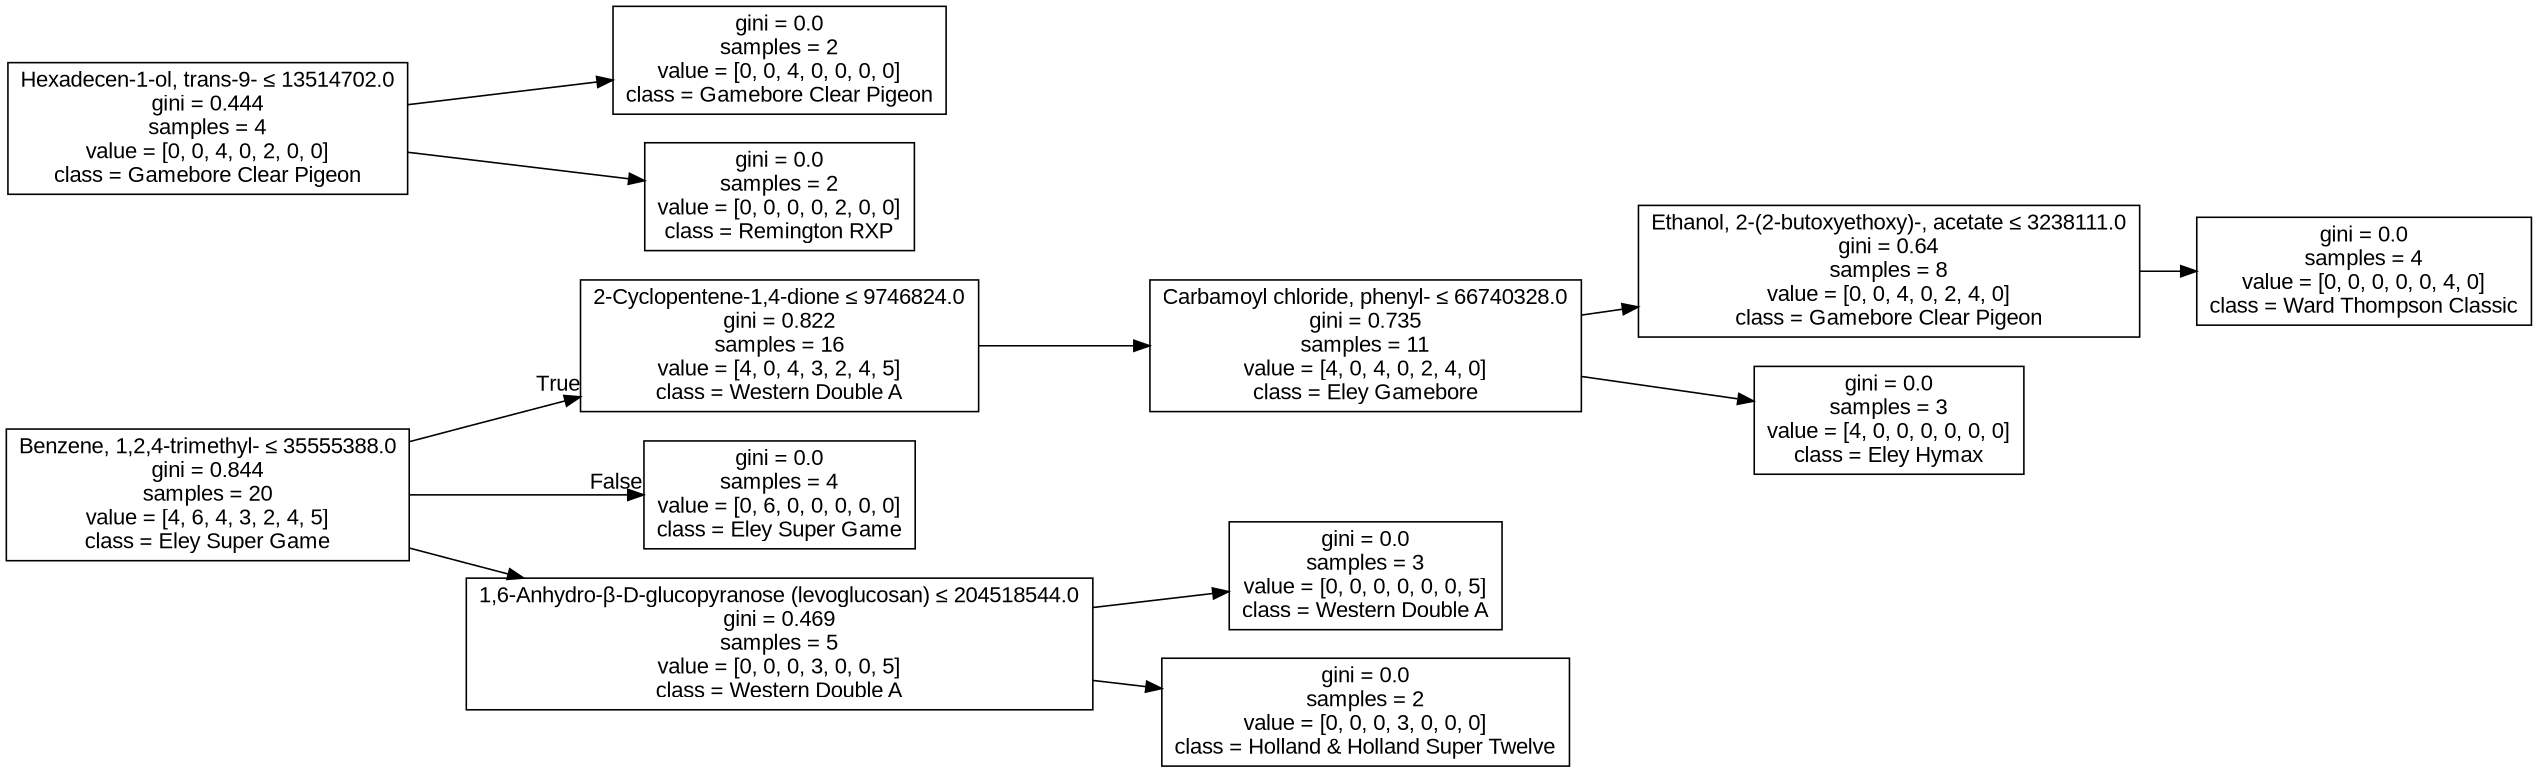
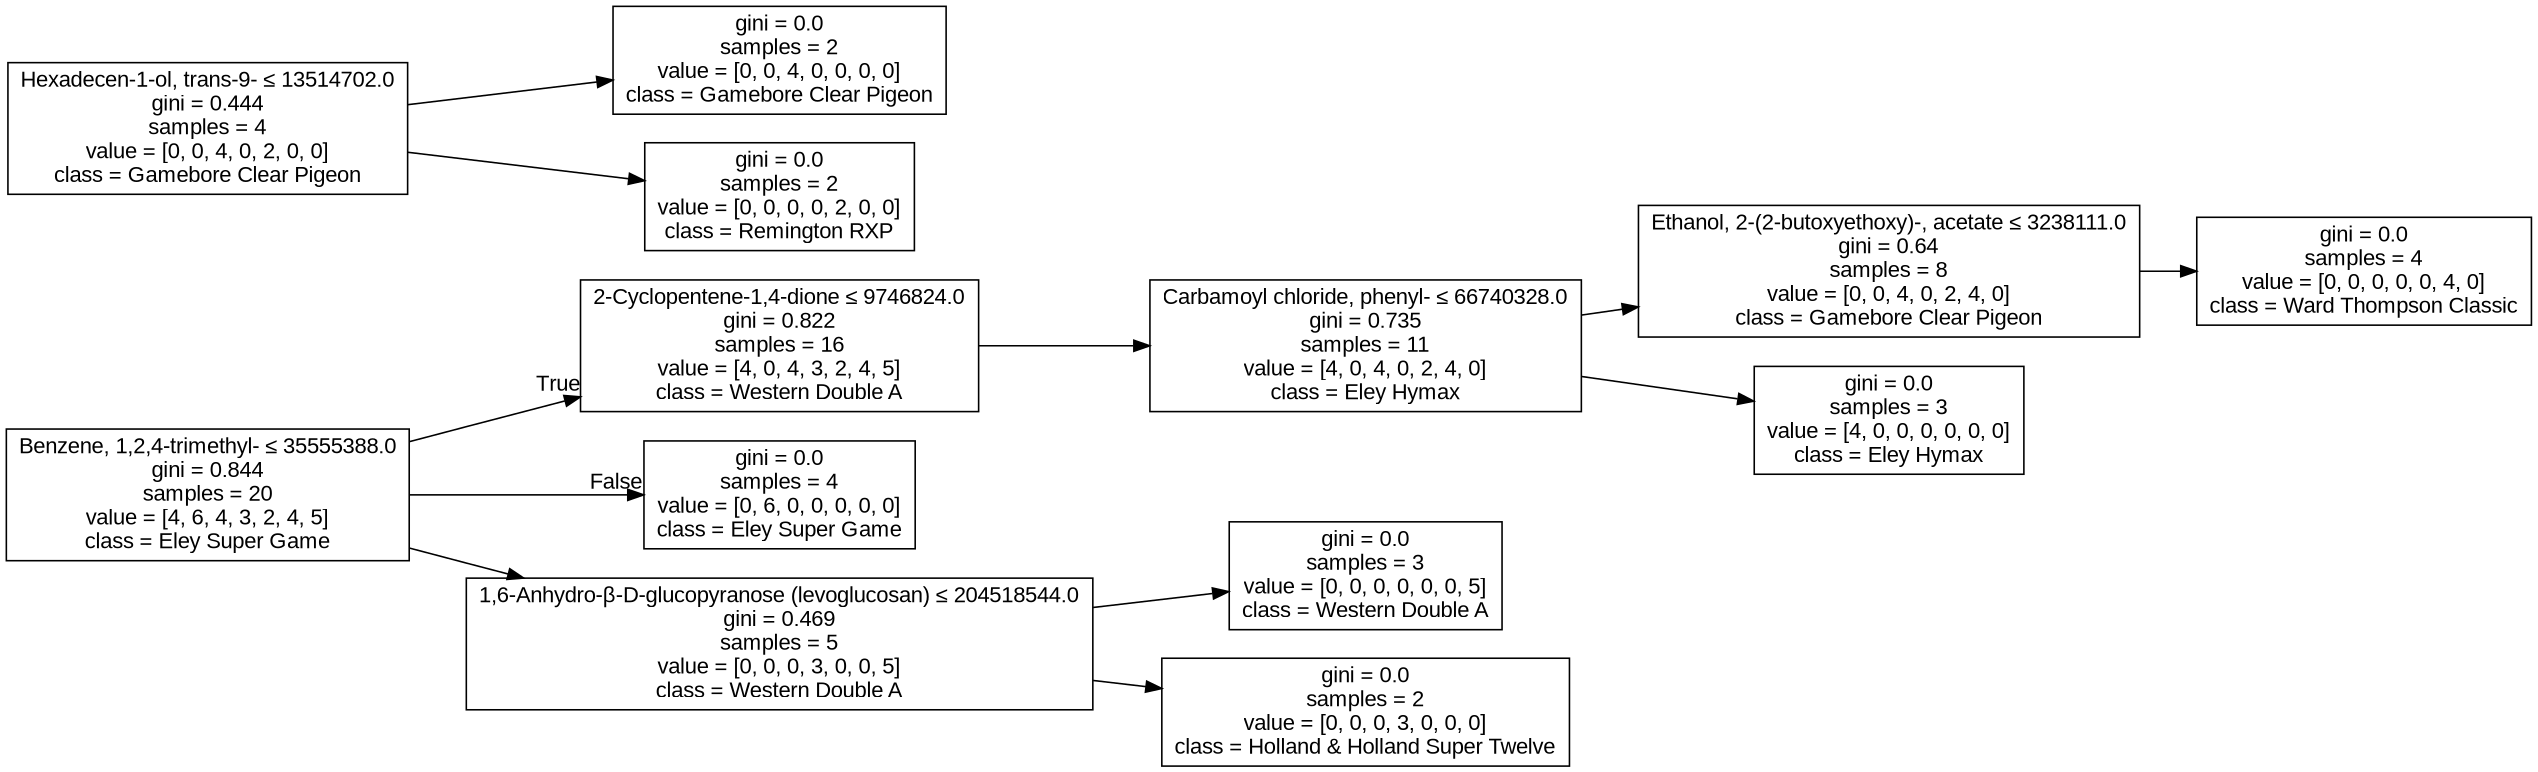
(1366, 393) -> (1366, 393)
